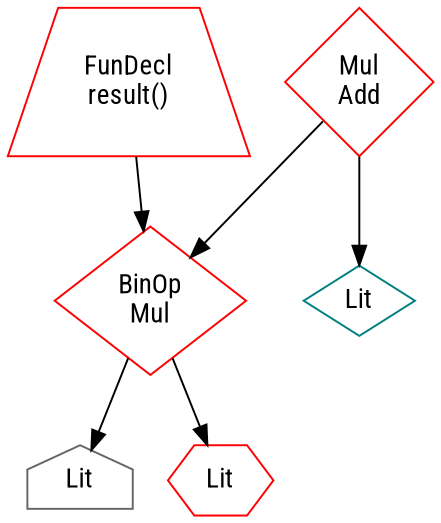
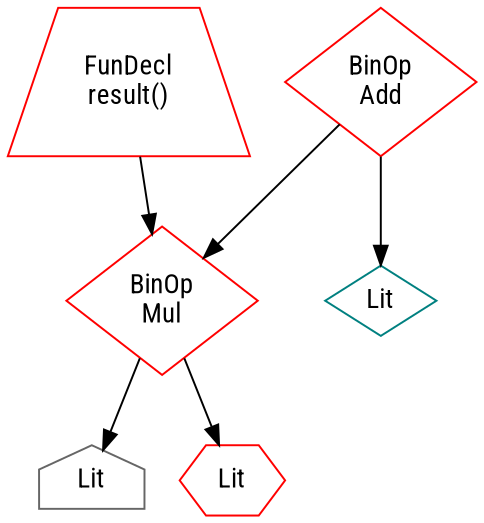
(359, 82) -> (381, 82)
